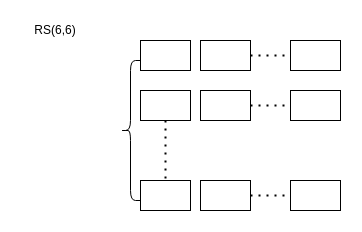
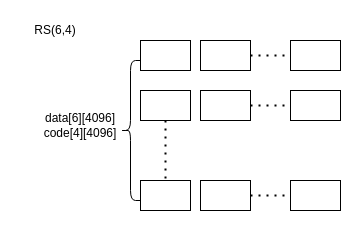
(56, 31) -> (56, 31)
none -> (81, 126)
